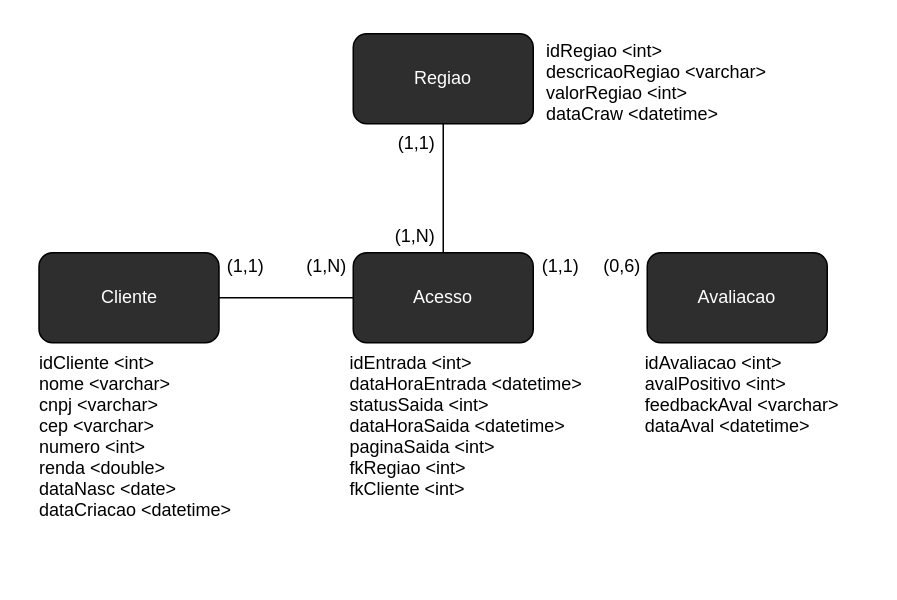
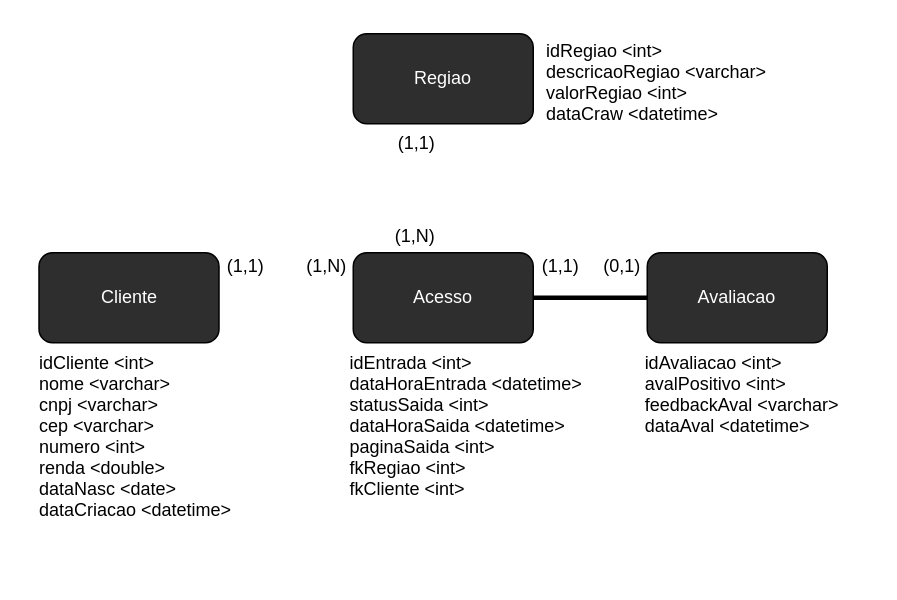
(443, 189) -> none
(623, 266) -> (623, 266)
(286, 298) -> none
none -> (590, 298)
